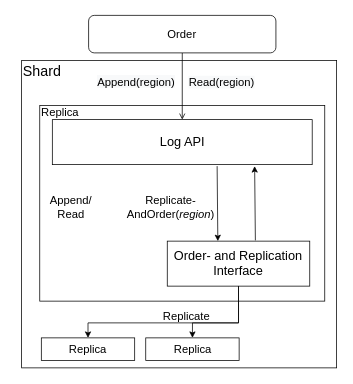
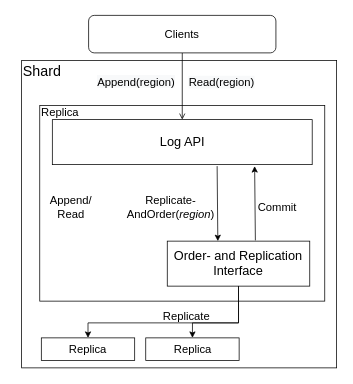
(182, 34) -> (182, 34)
none -> (277, 207)
